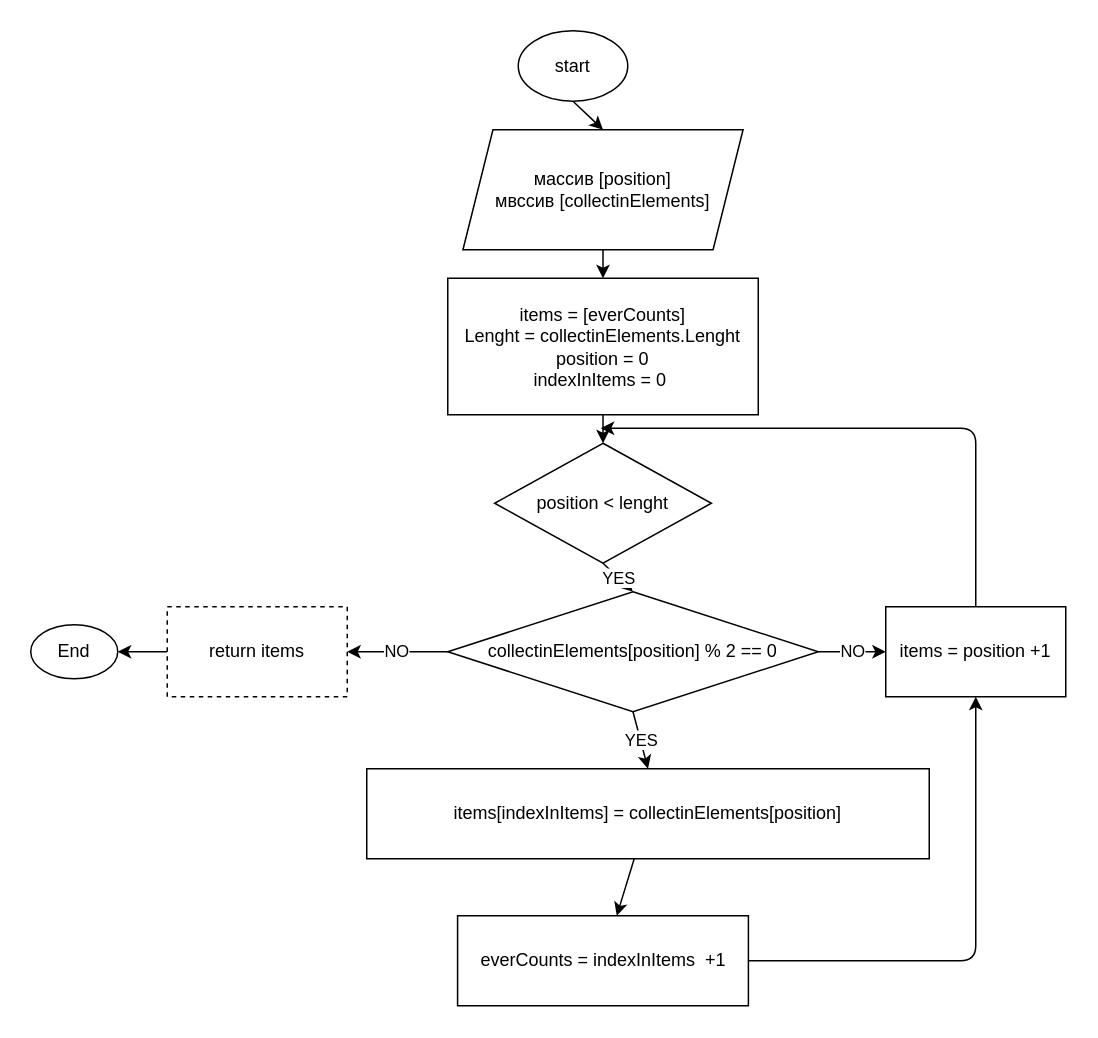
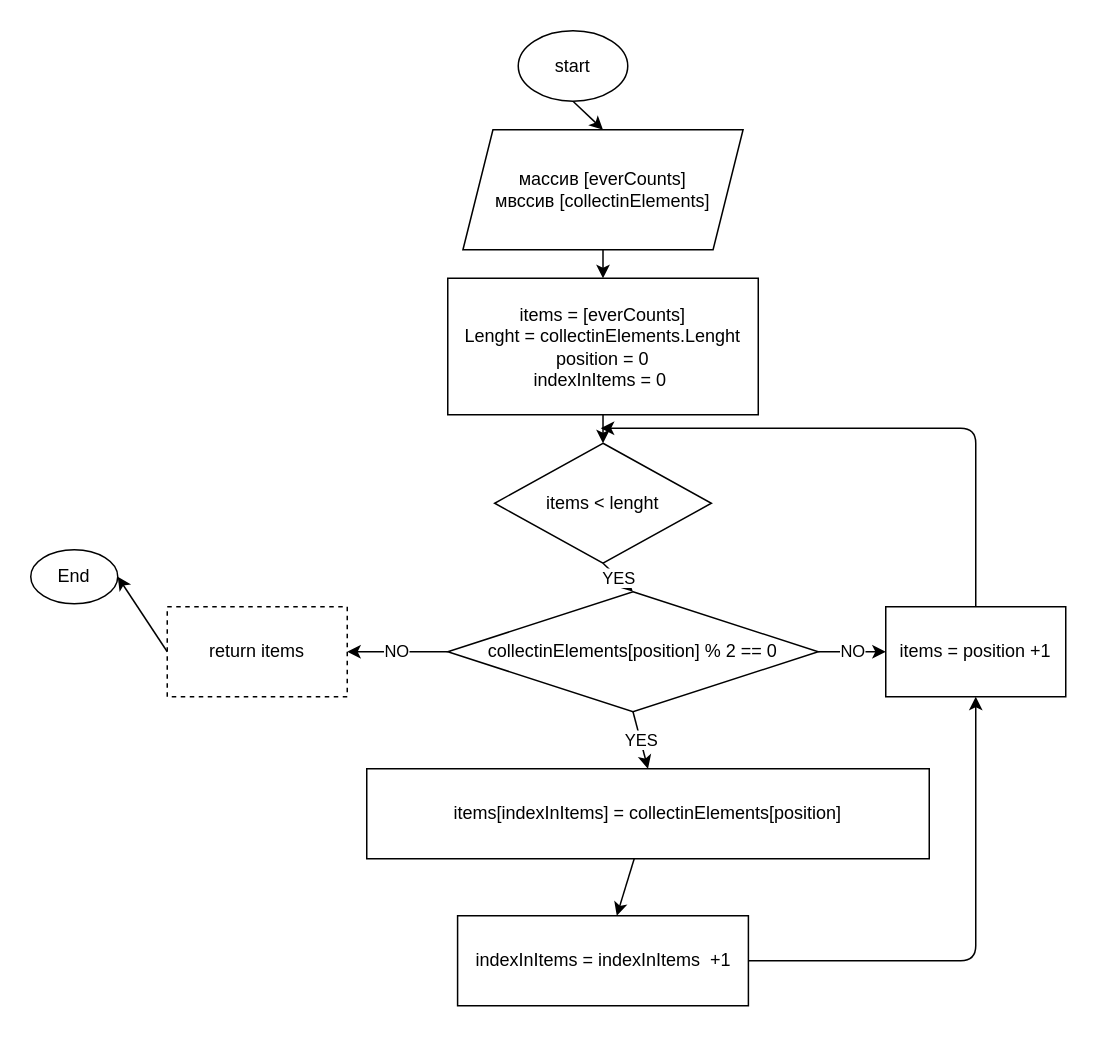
(603, 190) -> (603, 190)
(603, 503) -> (603, 503)
(74, 652) -> (74, 577)
(604, 961) -> (604, 961)
